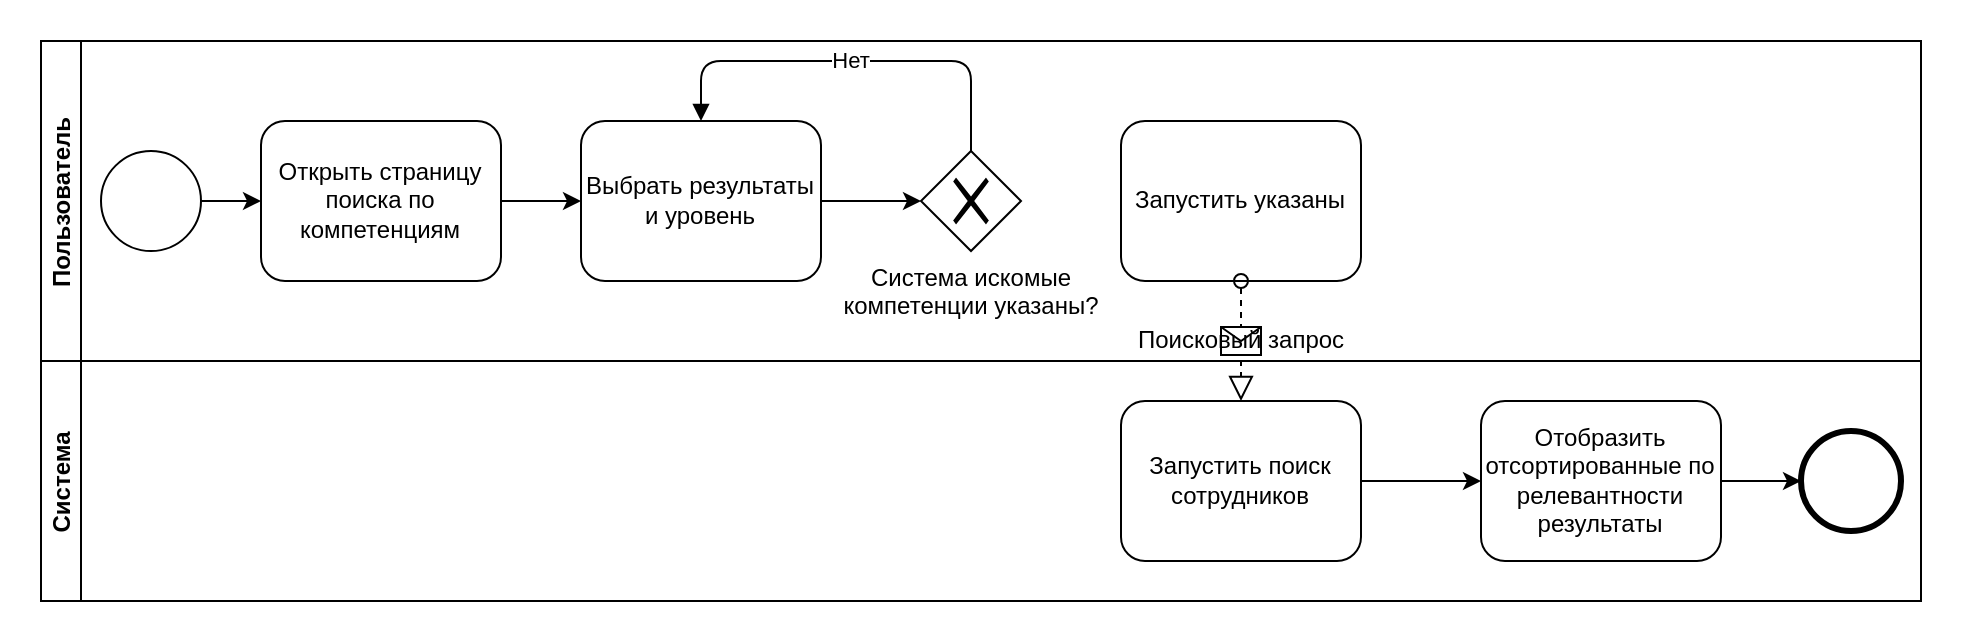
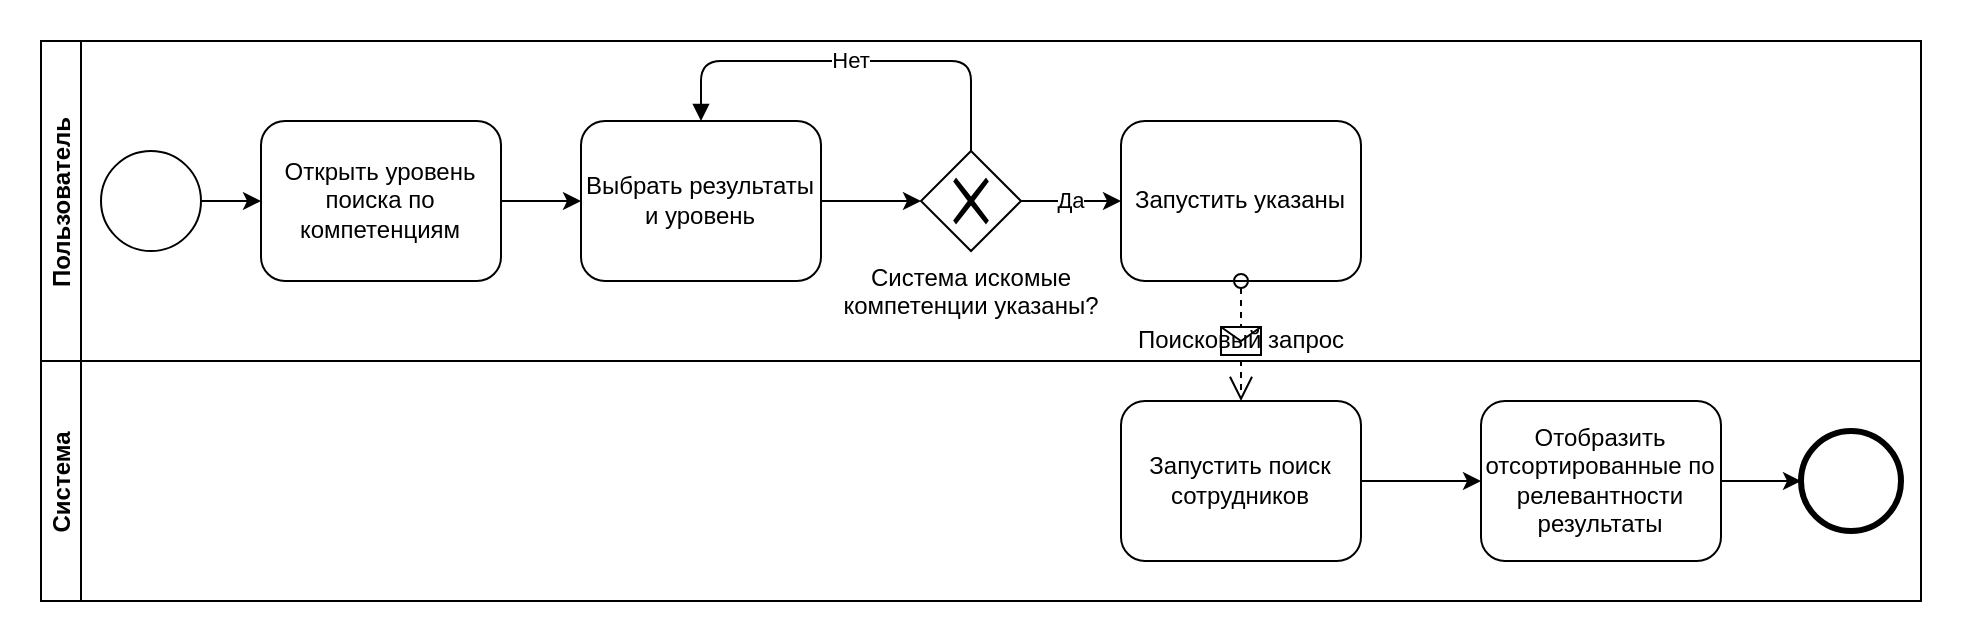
(381, 201) -> (381, 201)
none -> (1064, 201)
(1241, 375) -> (1241, 382)
